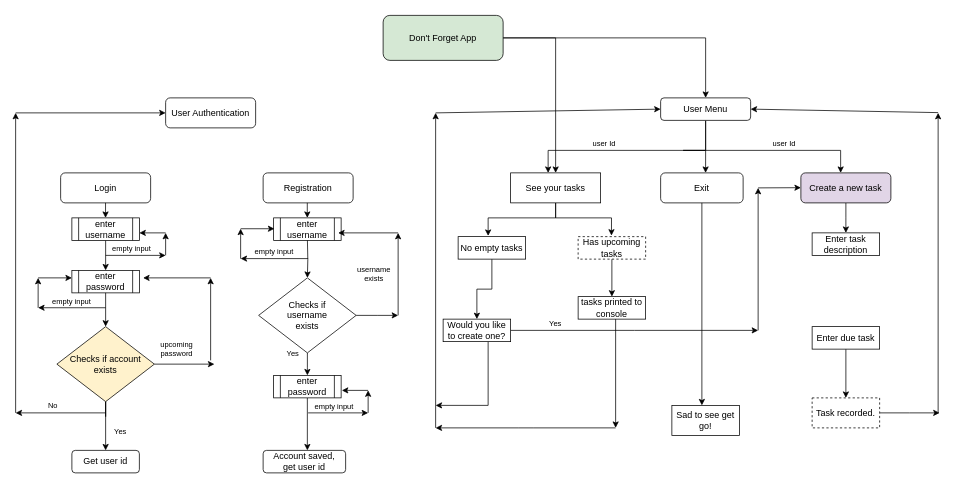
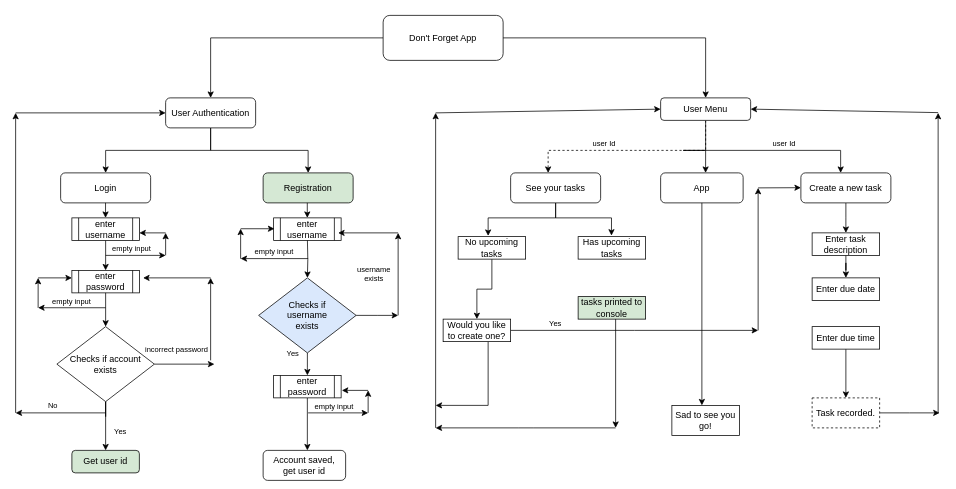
(443, 38) -> (443, 38)
(555, 103) -> (210, 64)
none -> (148, 150)
none -> (261, 150)
(607, 150) -> (607, 150)
(308, 188) -> (308, 188)
(555, 188) -> (555, 188)
(702, 188) -> (702, 188)
(846, 188) -> (846, 188)
(492, 248) -> (492, 248)
(612, 248) -> (612, 248)
none -> (846, 267)
none -> (846, 289)
(612, 290) -> none
(612, 308) -> (612, 308)
(307, 315) -> (307, 315)
(846, 338) -> (846, 338)
(177, 349) -> (177, 349)
(105, 364) -> (105, 364)
(705, 420) -> (705, 420)
(105, 462) -> (105, 462)
(304, 462) -> (304, 465)
